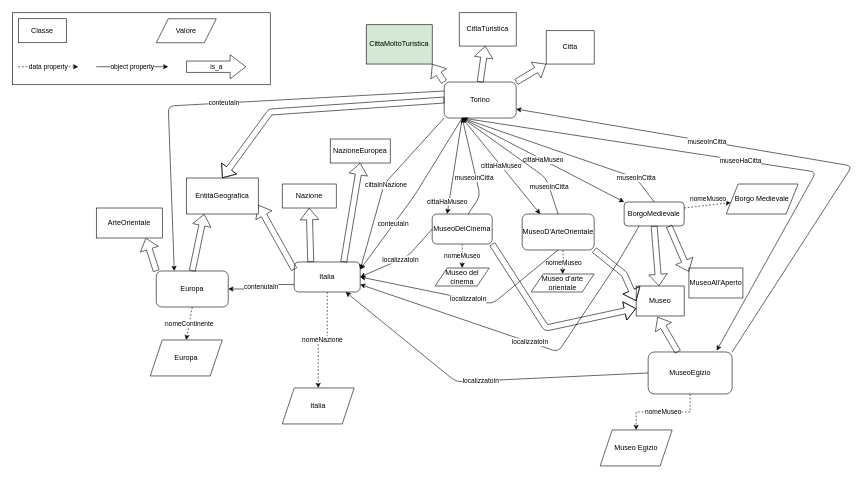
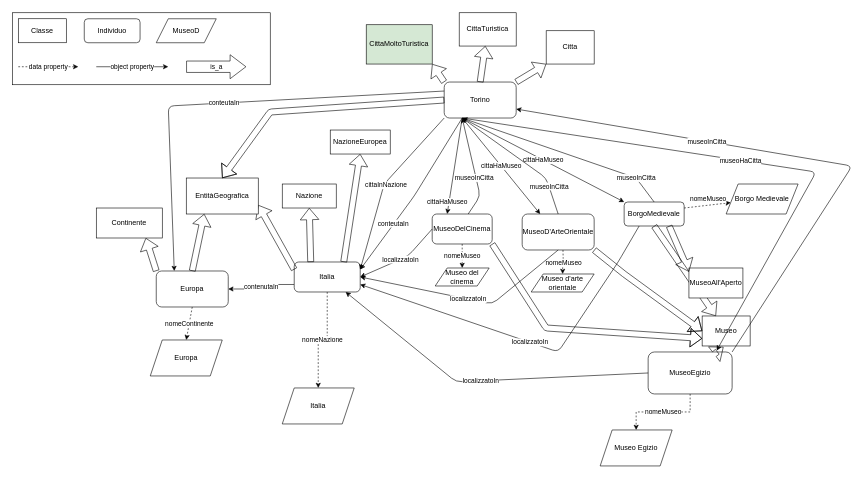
none -> (112, 31)
(186, 31) -> (186, 31)
(360, 151) -> (360, 142)
(129, 223) -> (129, 223)
(660, 301) -> (726, 331)
